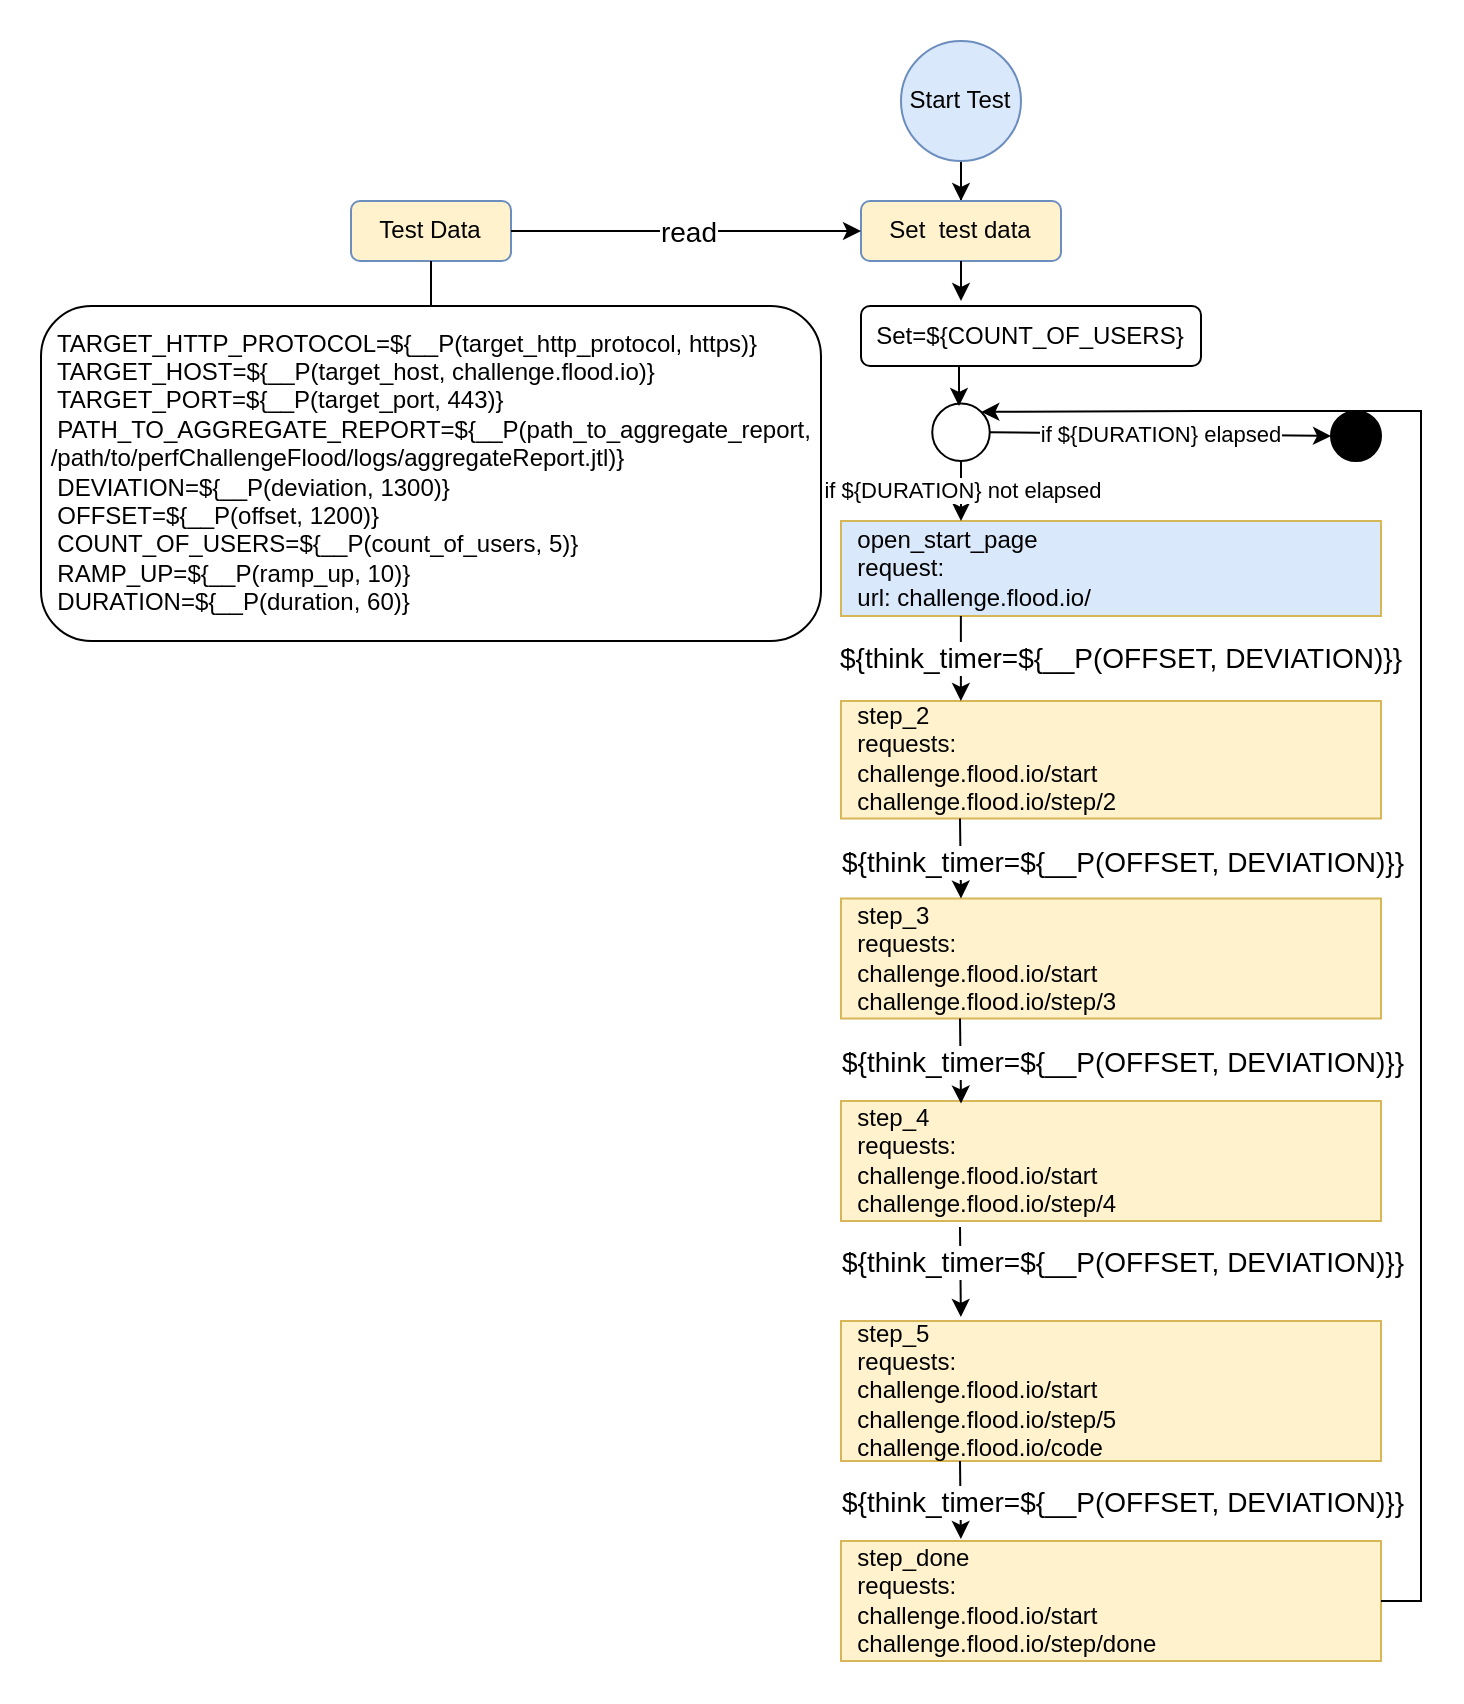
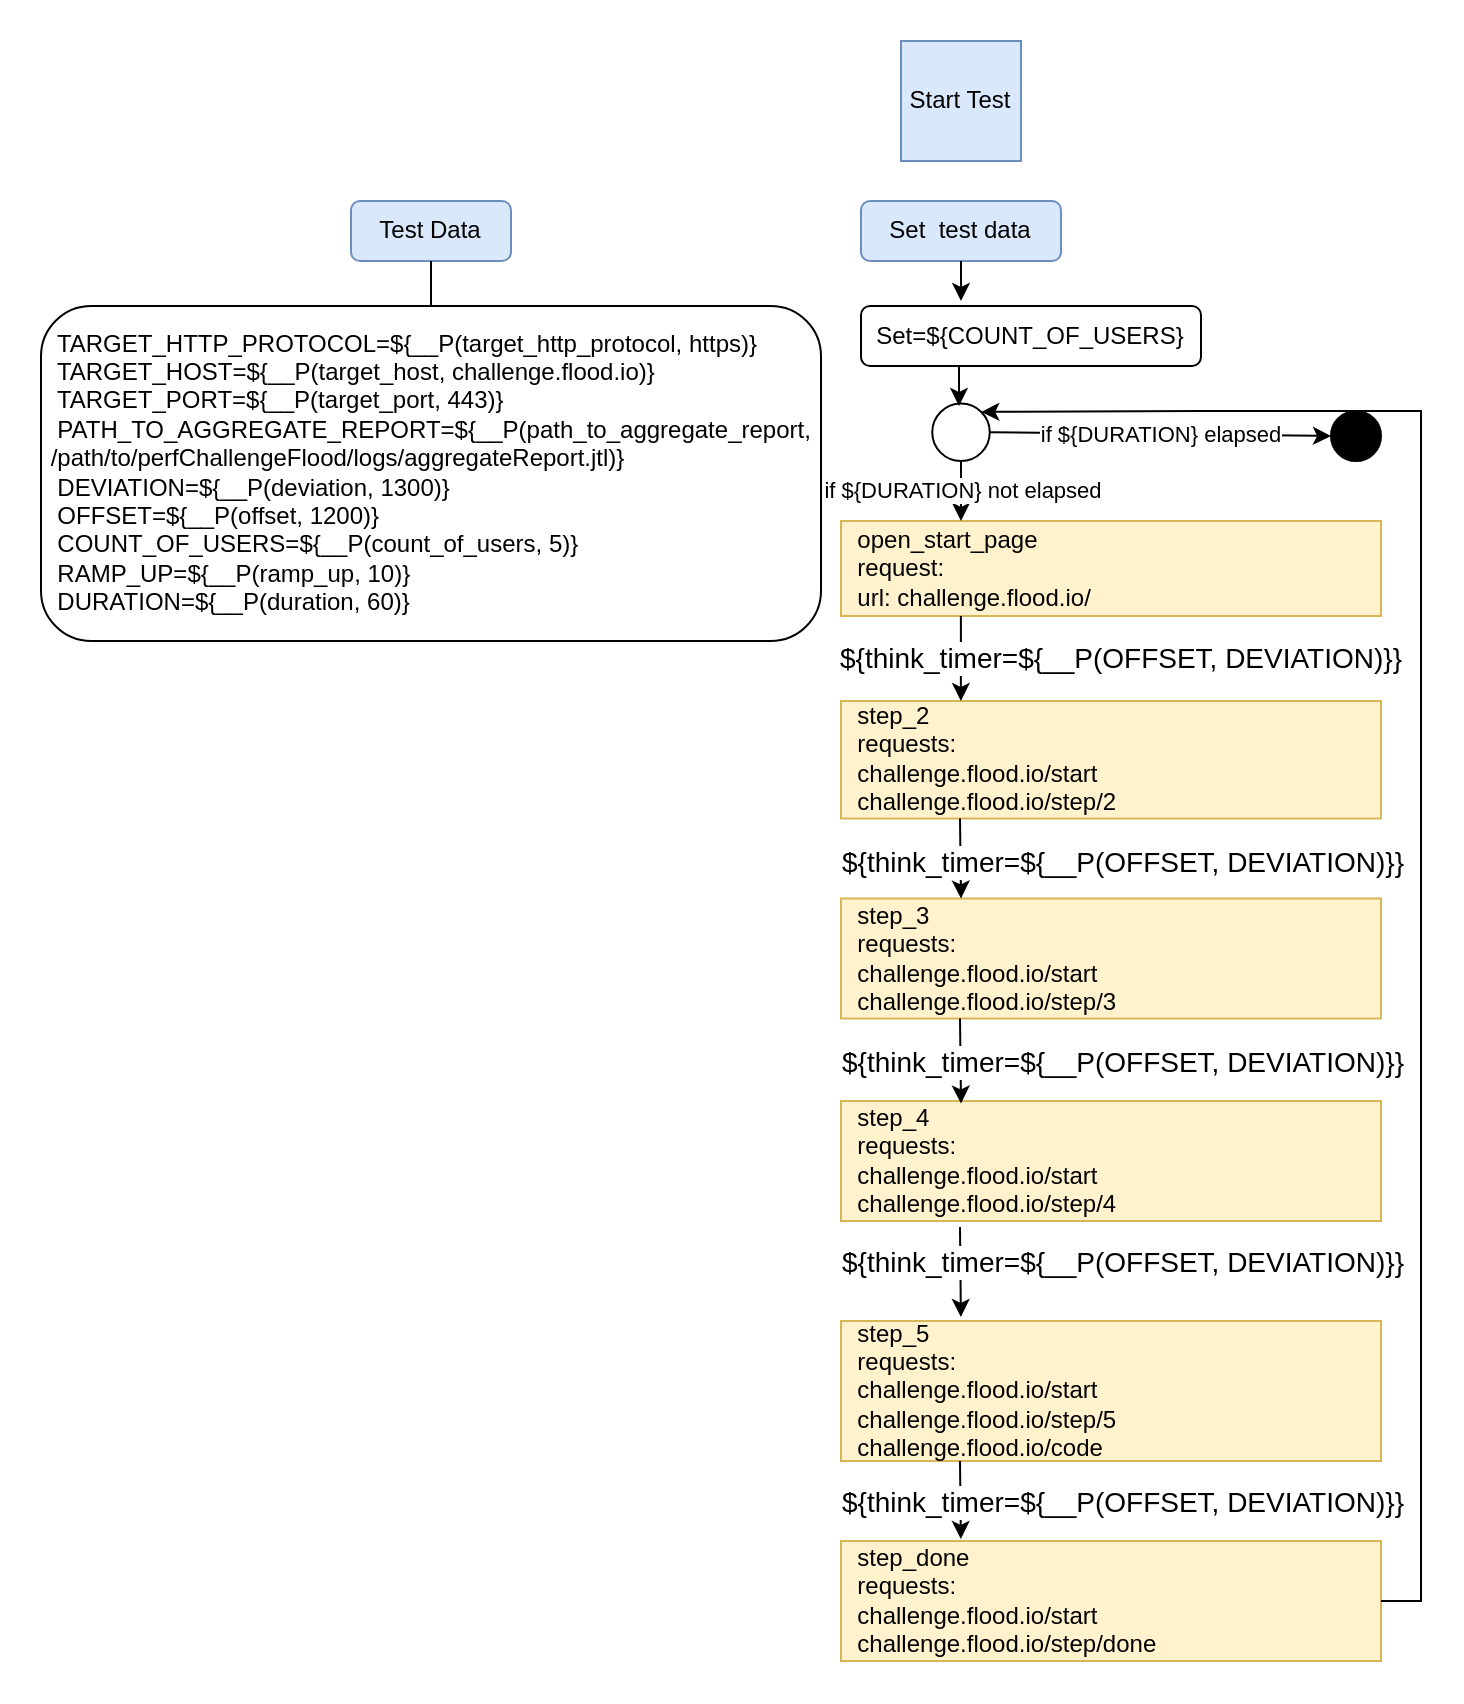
(961, 101) -> (961, 101)
(961, 188) -> none
(431, 231) -> (431, 231)
(679, 231) -> none
(961, 231) -> (961, 231)
(1111, 569) -> (1111, 569)
